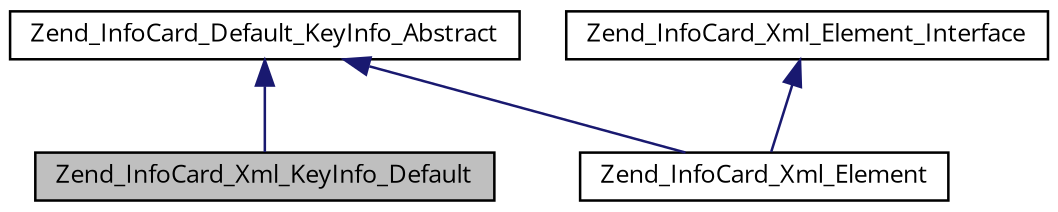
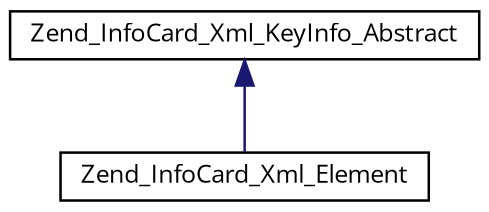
(265, 35) -> (245, 35)
(807, 35) -> none
(265, 177) -> none
